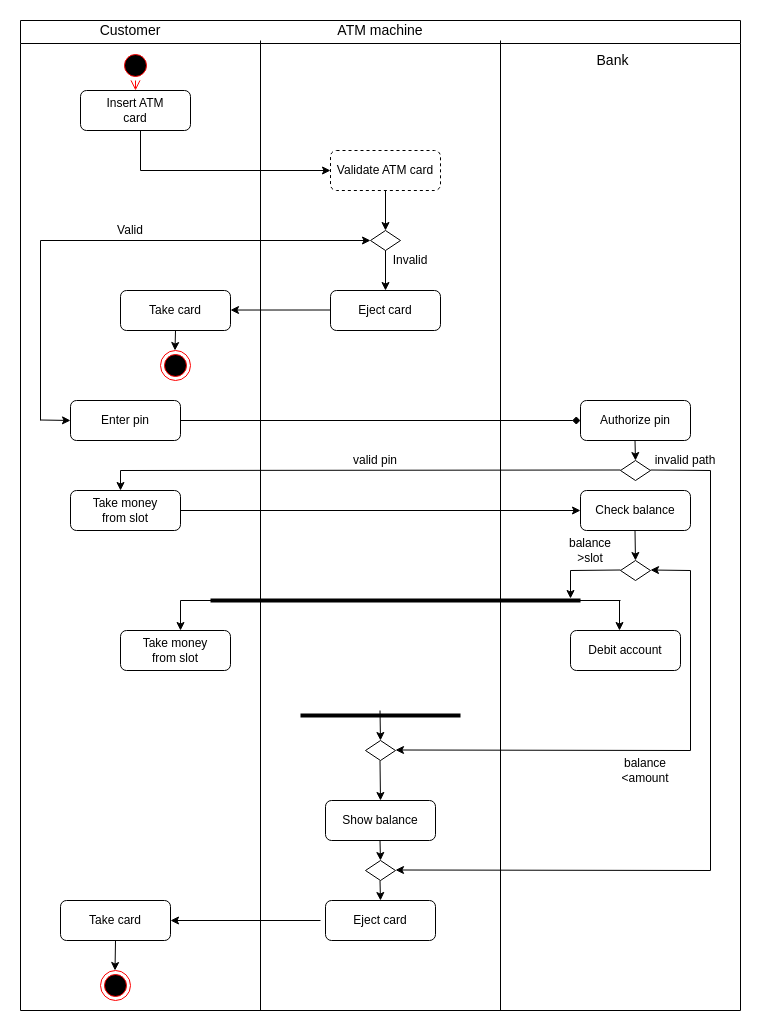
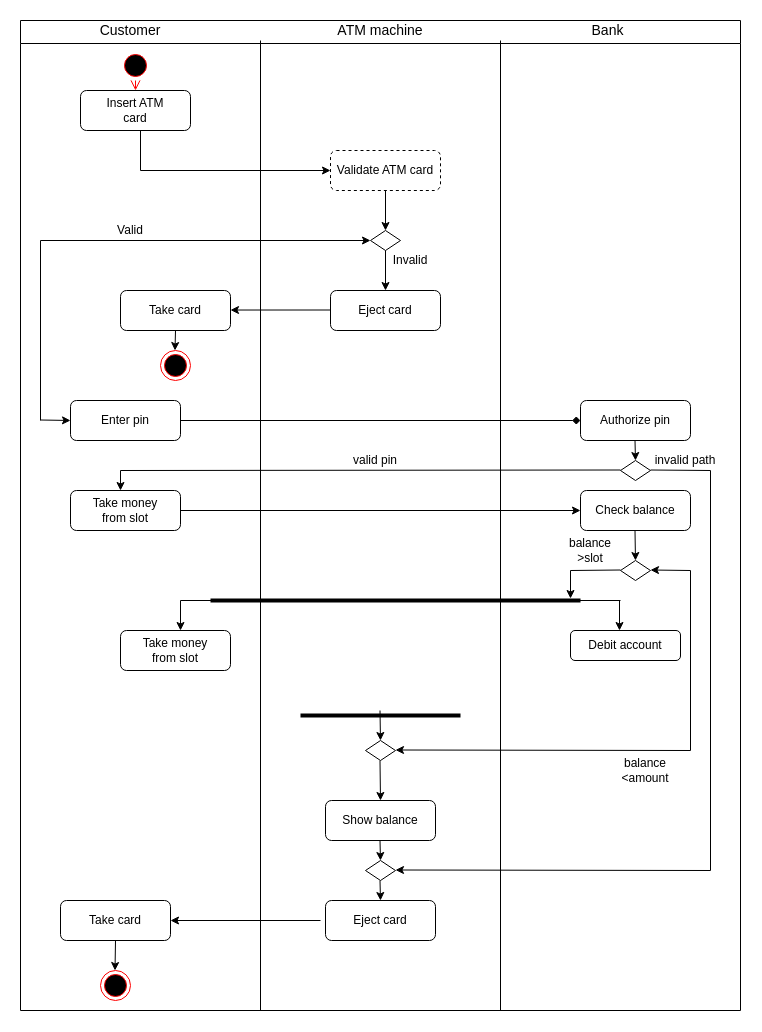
(613, 61) -> (608, 31)
(626, 651) -> (626, 646)
